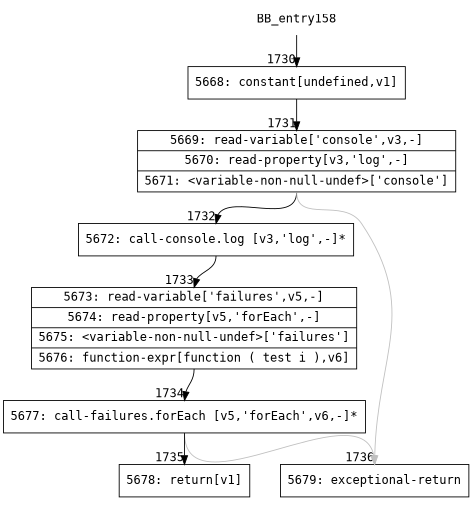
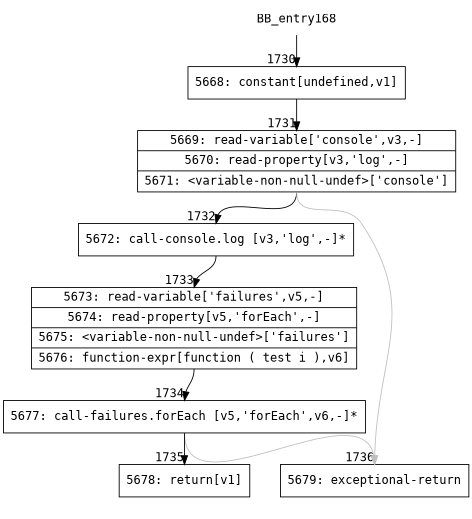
(297, 19) -> (297, 19)
